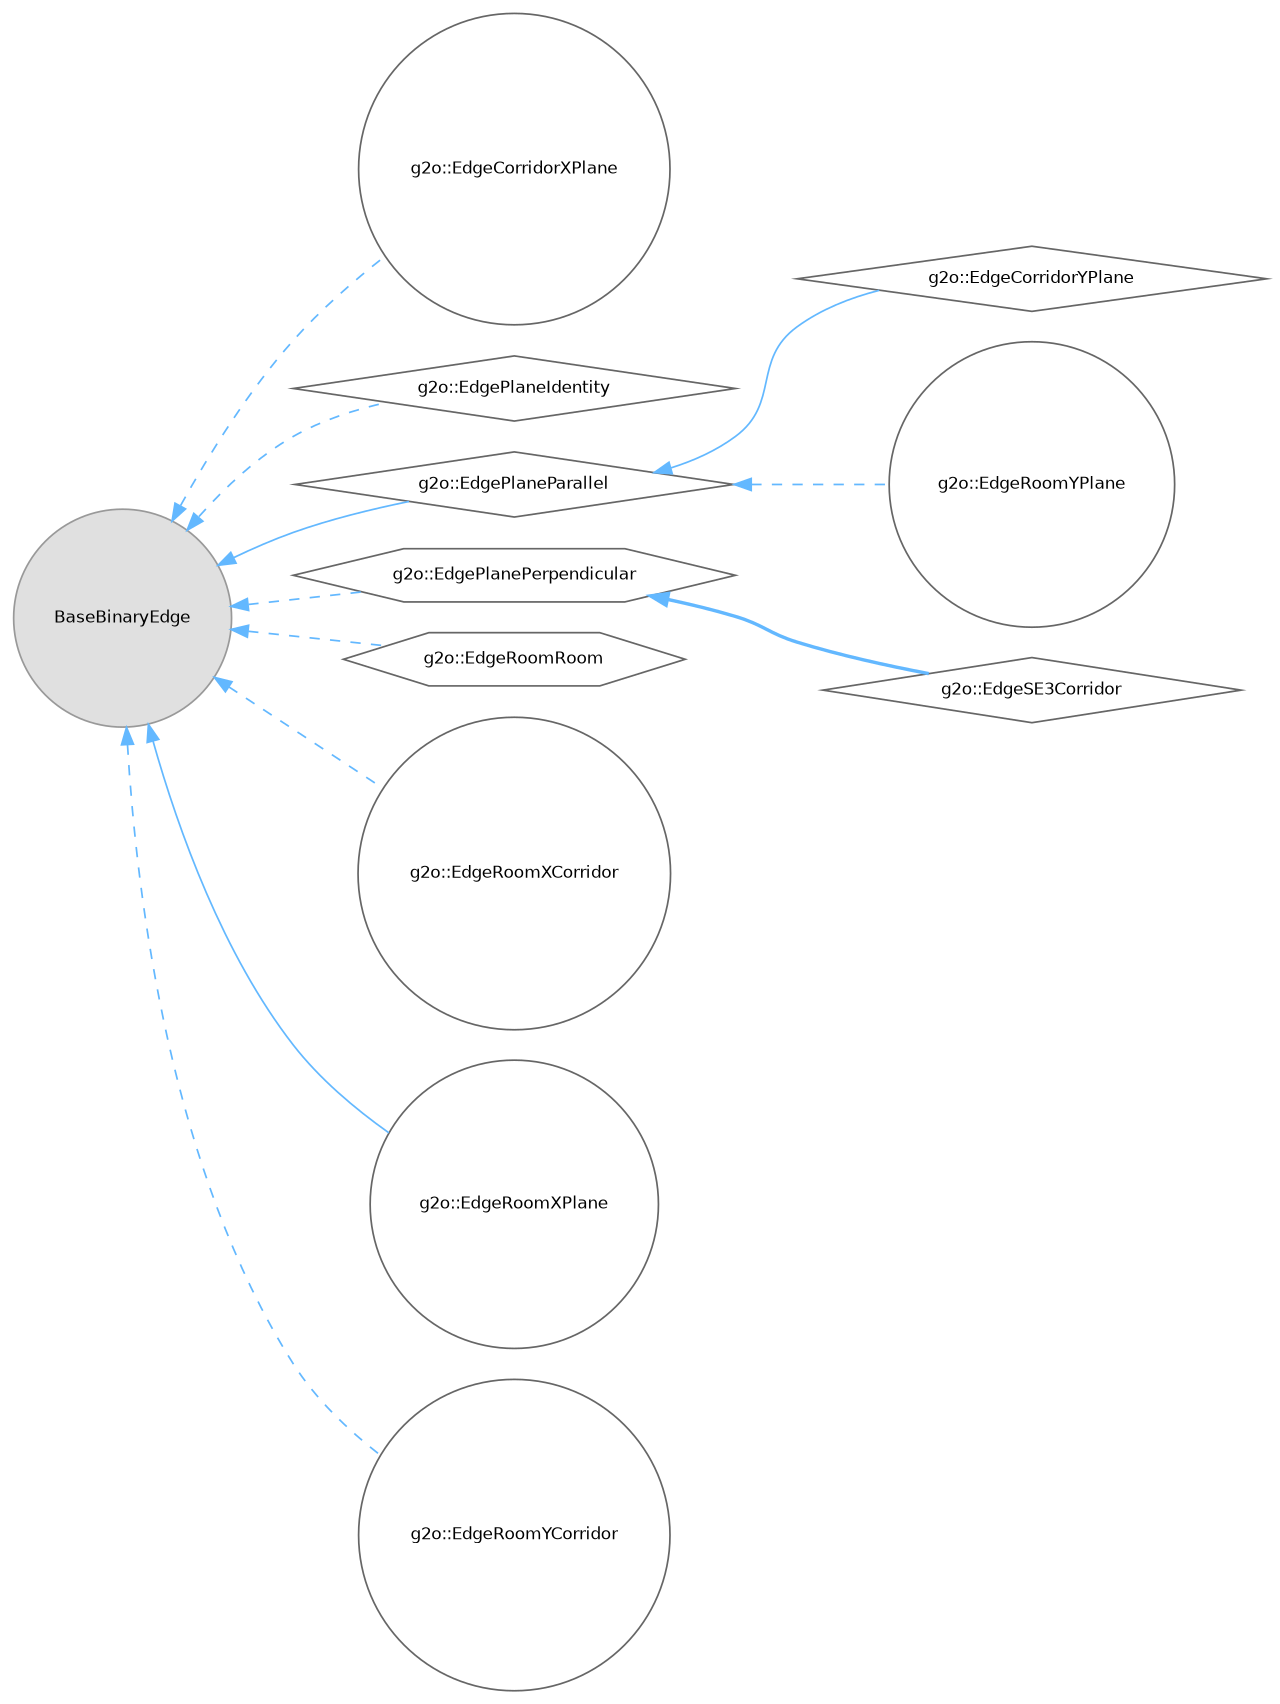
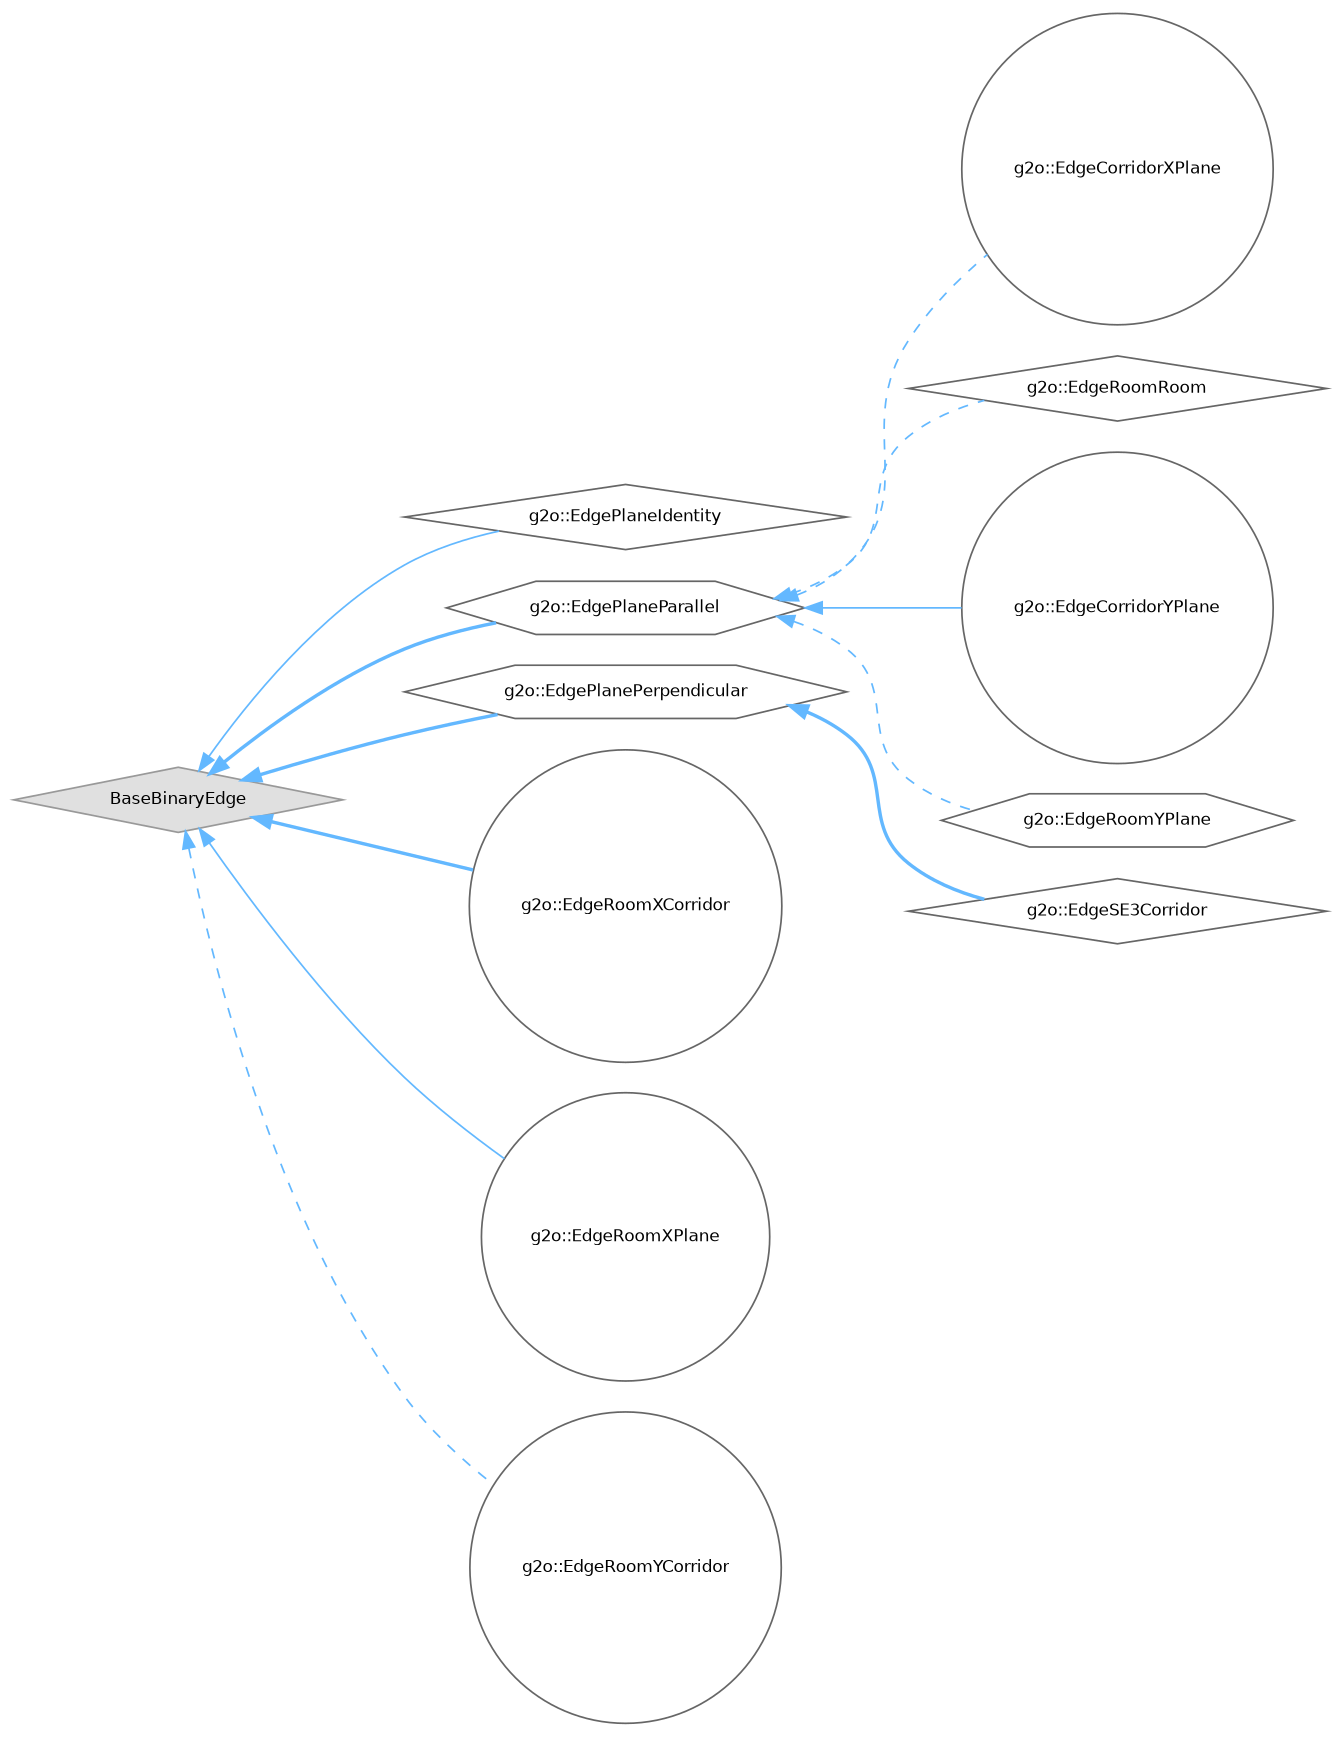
(1032, 279) -> (1117, 608)
(269, 370) -> (884, 427)
(283, 443) -> (334, 616)
(514, 484) -> (626, 608)
(1032, 484) -> (1117, 820)
(319, 524) -> (351, 675)
(305, 598) -> (378, 741)
(123, 618) -> (178, 800)
(317, 639) -> (896, 450)
(514, 659) -> (1117, 388)
(306, 737) -> (372, 846)
